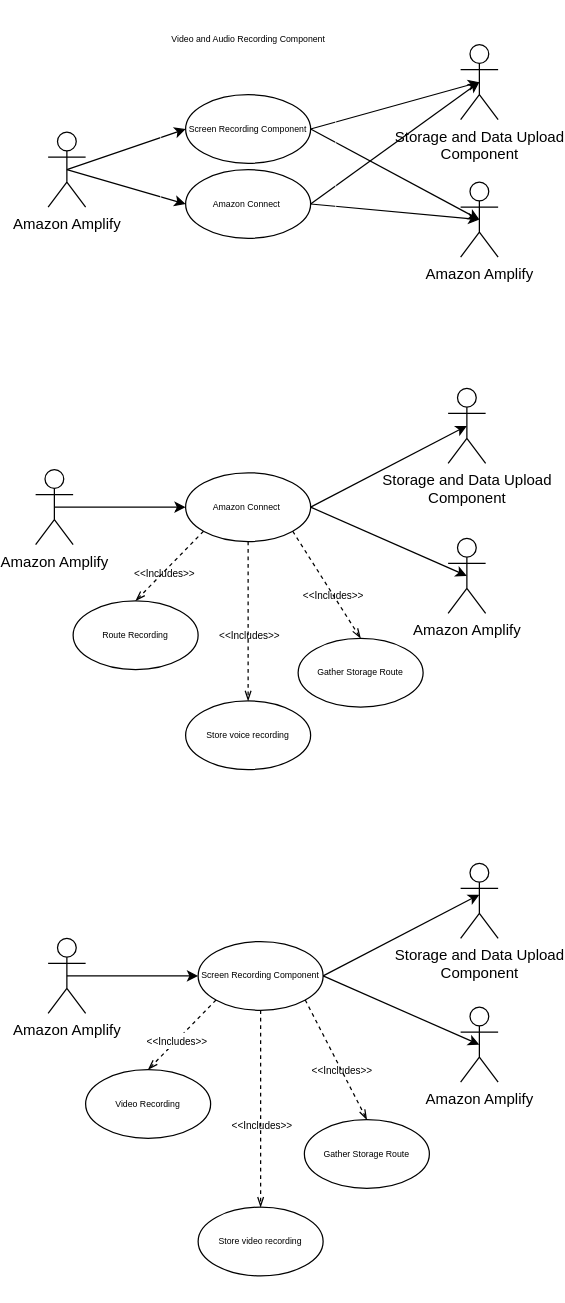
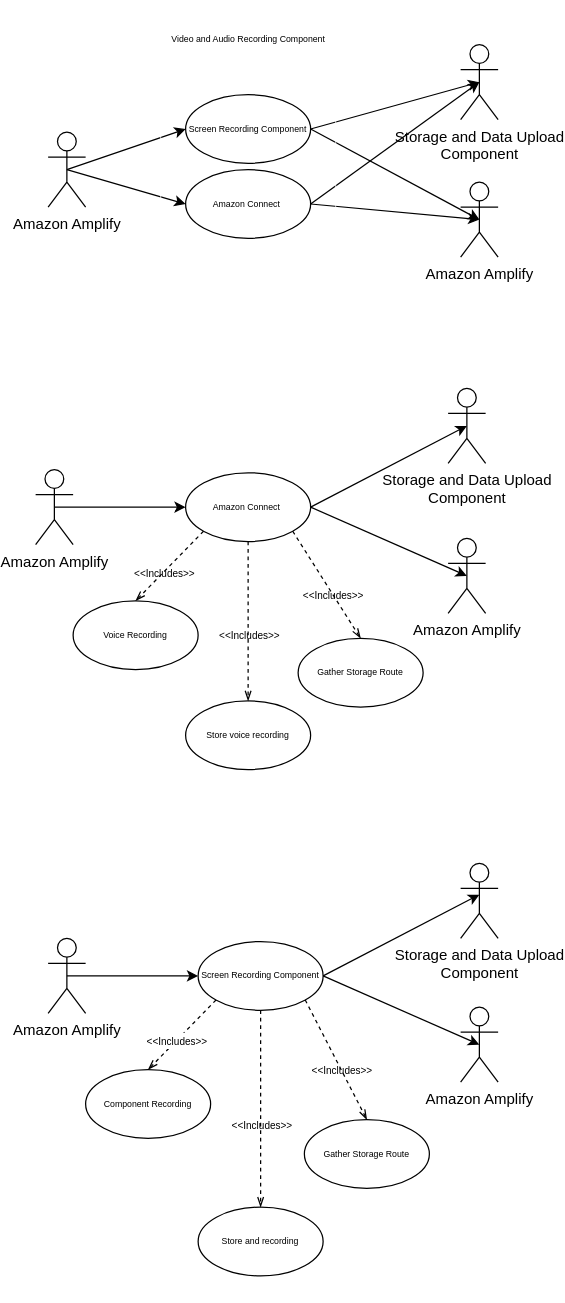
(135, 635) -> (135, 635)
(148, 1103) -> (148, 1103)
(260, 1241) -> (260, 1241)
